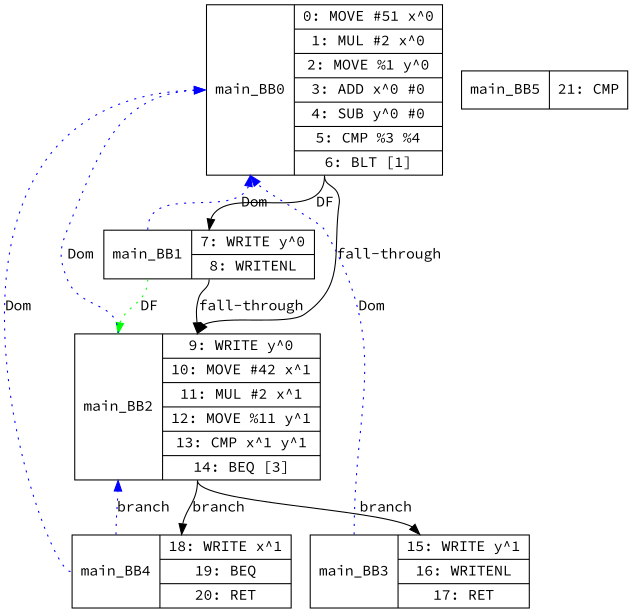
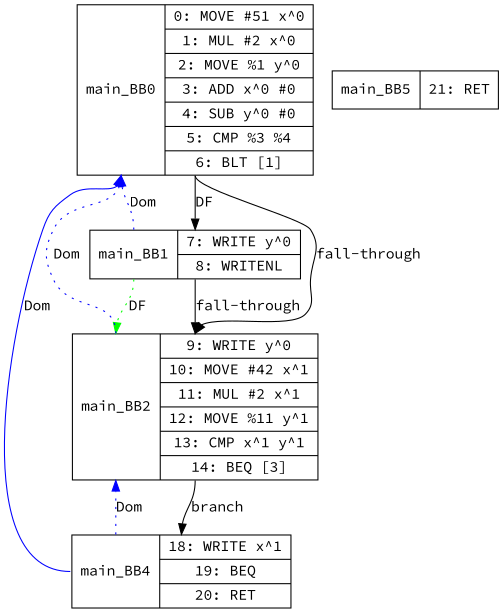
(589, 89) -> (459, 89)
(8, 284) -> (11, 367)
(144, 507) -> (129, 507)
(420, 572) -> none
